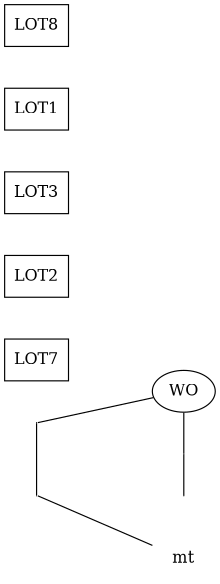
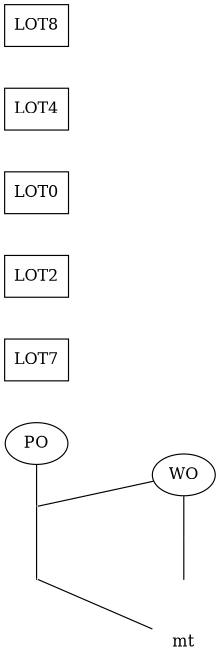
(37, 109) -> (37, 109)
(37, 193) -> (37, 193)
none -> (37, 444)
